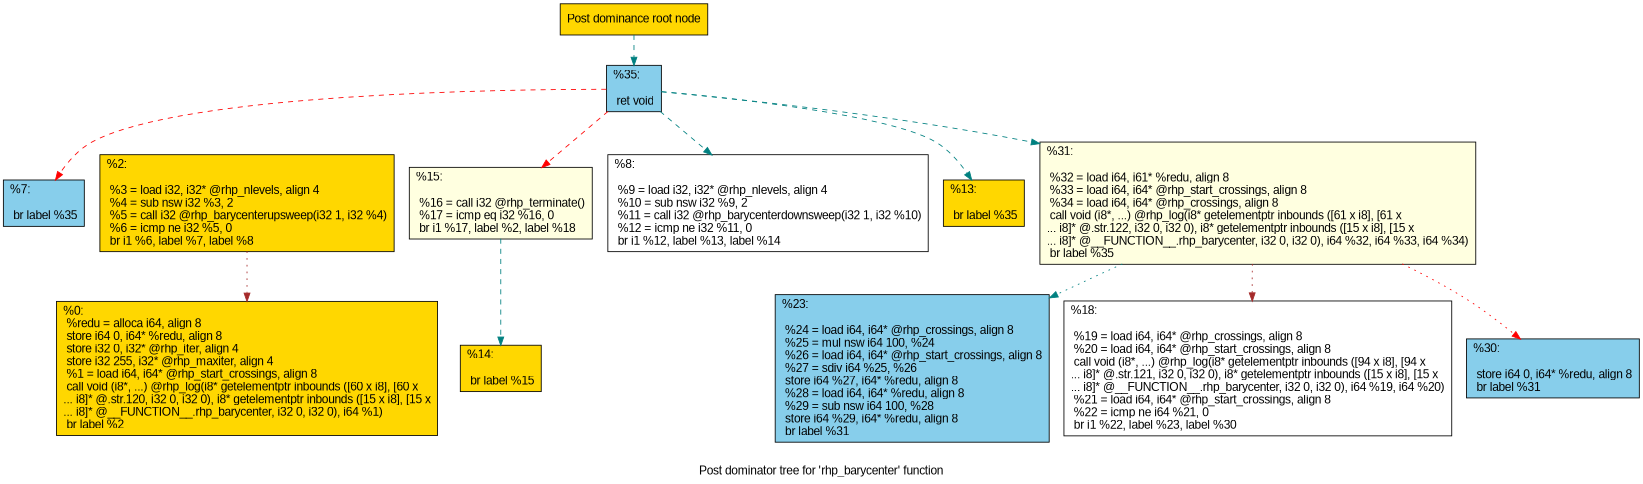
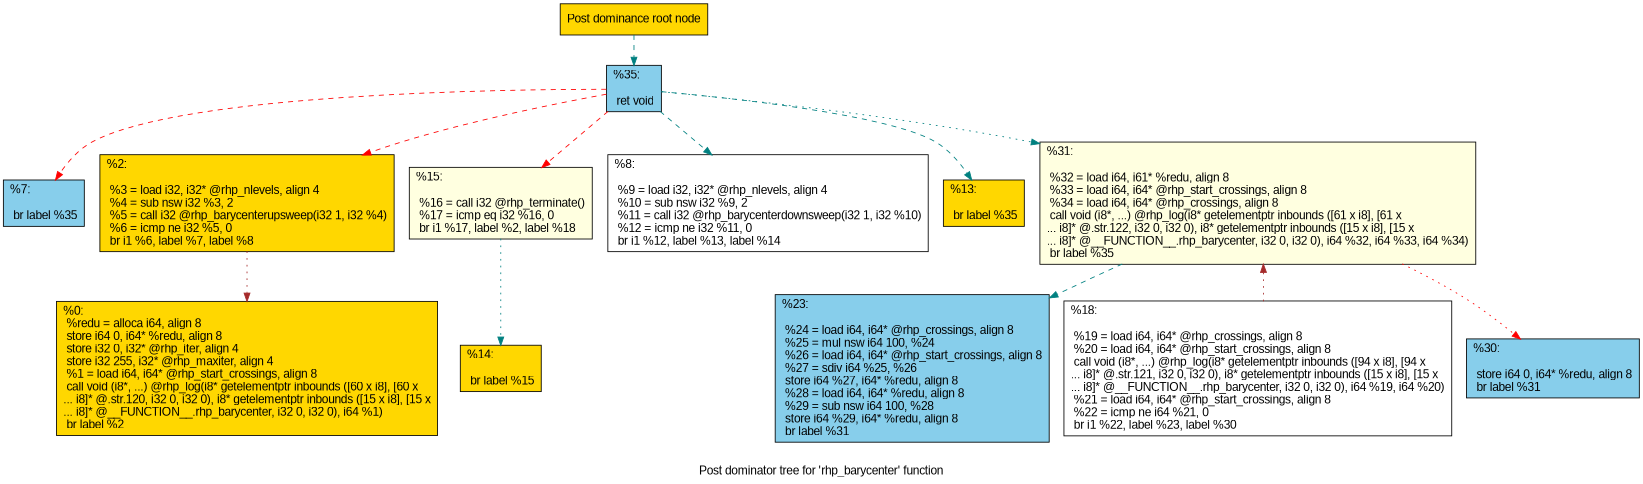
(875, 116) -> (875, 116)
none -> (487, 119)
(1252, 278) -> (1264, 287)
(1090, 279) -> (1090, 279)
(501, 288) -> (501, 288)
